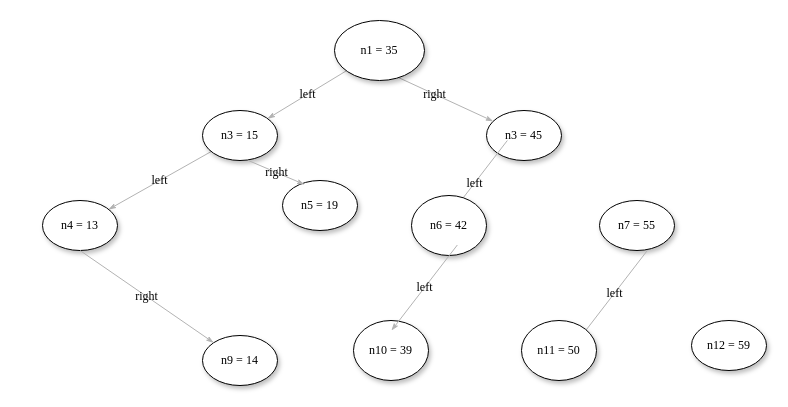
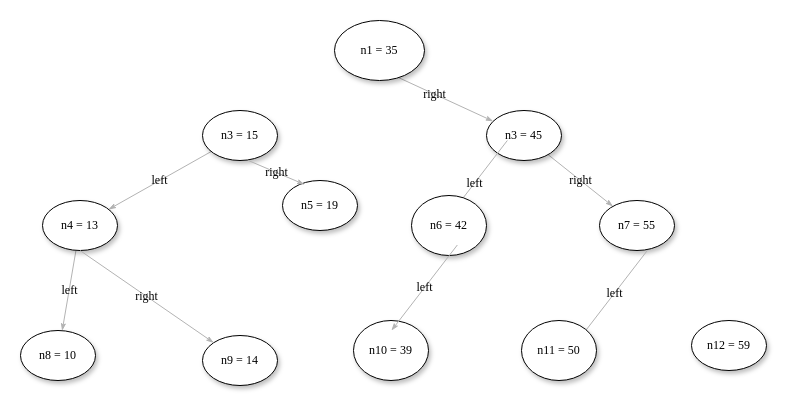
(308, 94) -> none
none -> (579, 180)
none -> (69, 289)
none -> (58, 356)
